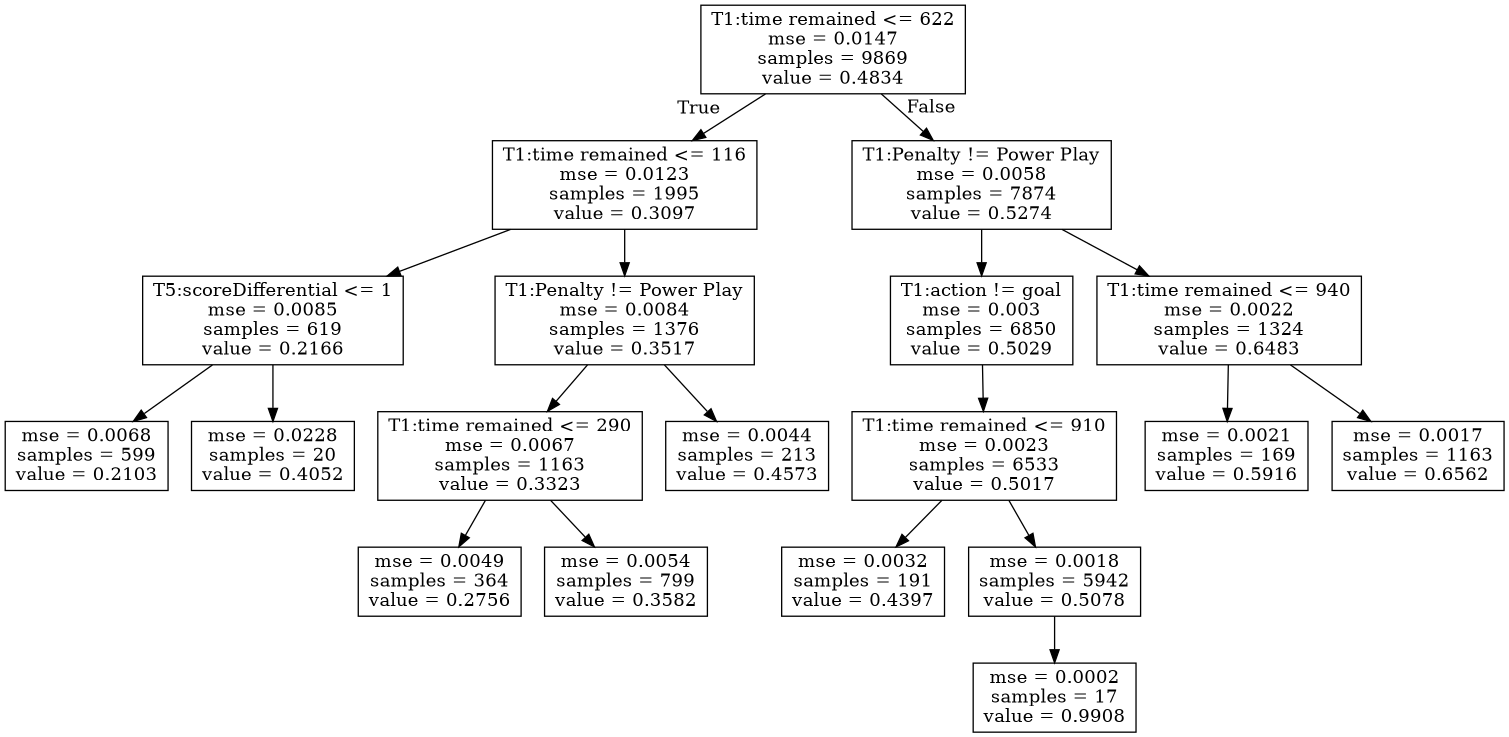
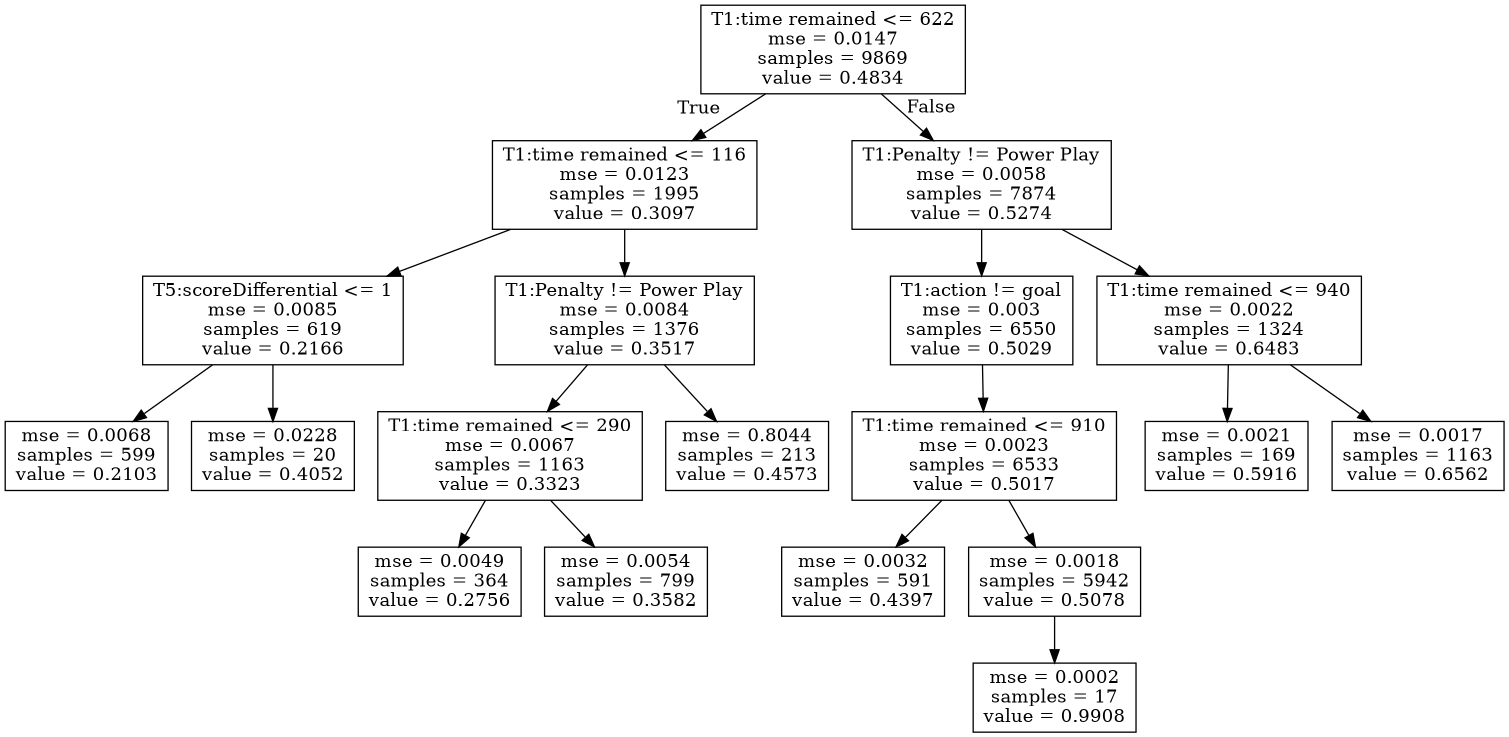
(982, 320) -> (982, 320)
(747, 456) -> (747, 456)
(863, 582) -> (863, 582)
